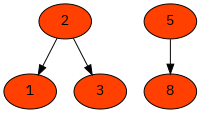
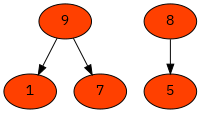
(65, 21) -> (65, 21)
(170, 52) -> (170, 52)
(100, 92) -> (100, 92)
